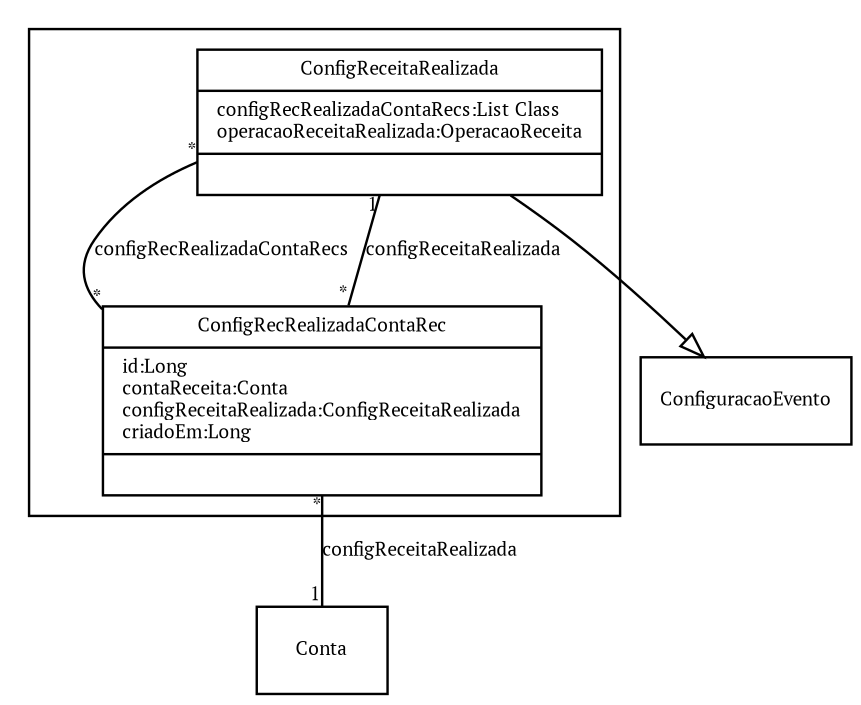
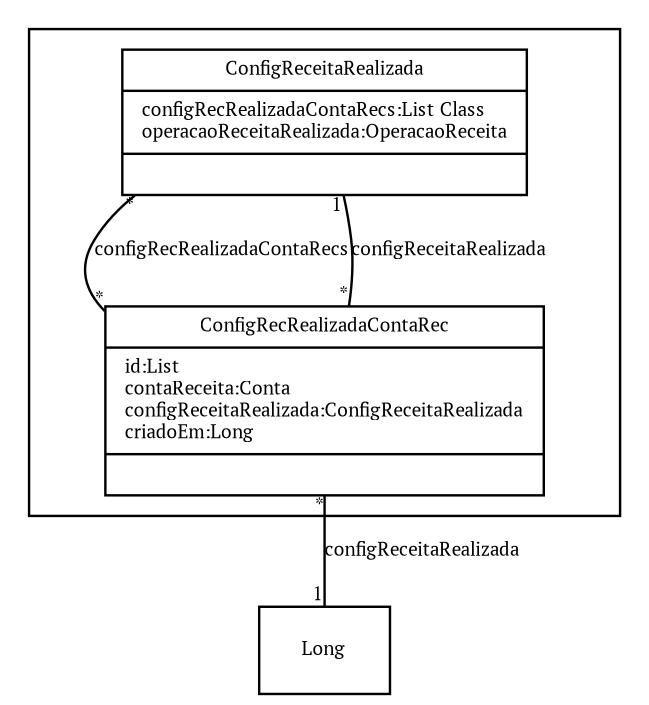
(156, 367) -> (153, 367)
(746, 401) -> none
(322, 650) -> (325, 650)
